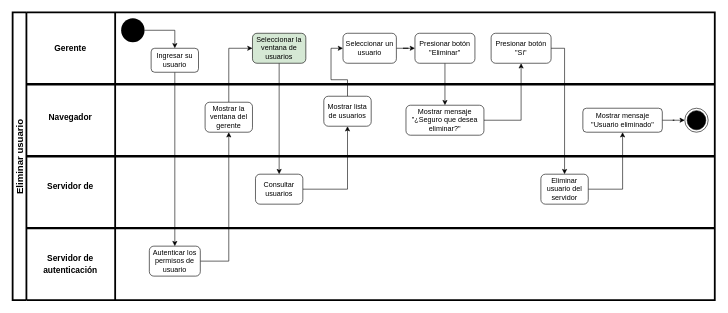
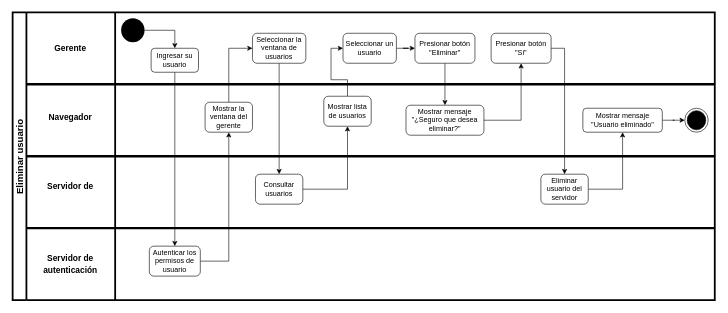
(279, 48) -> (279, 48)
